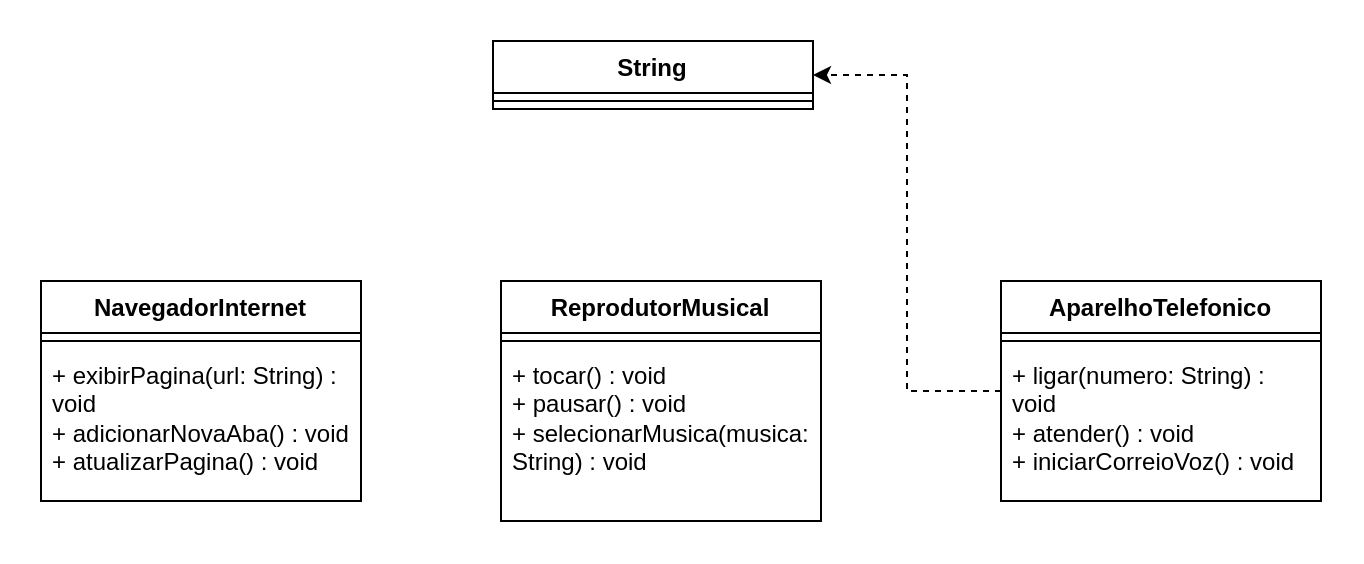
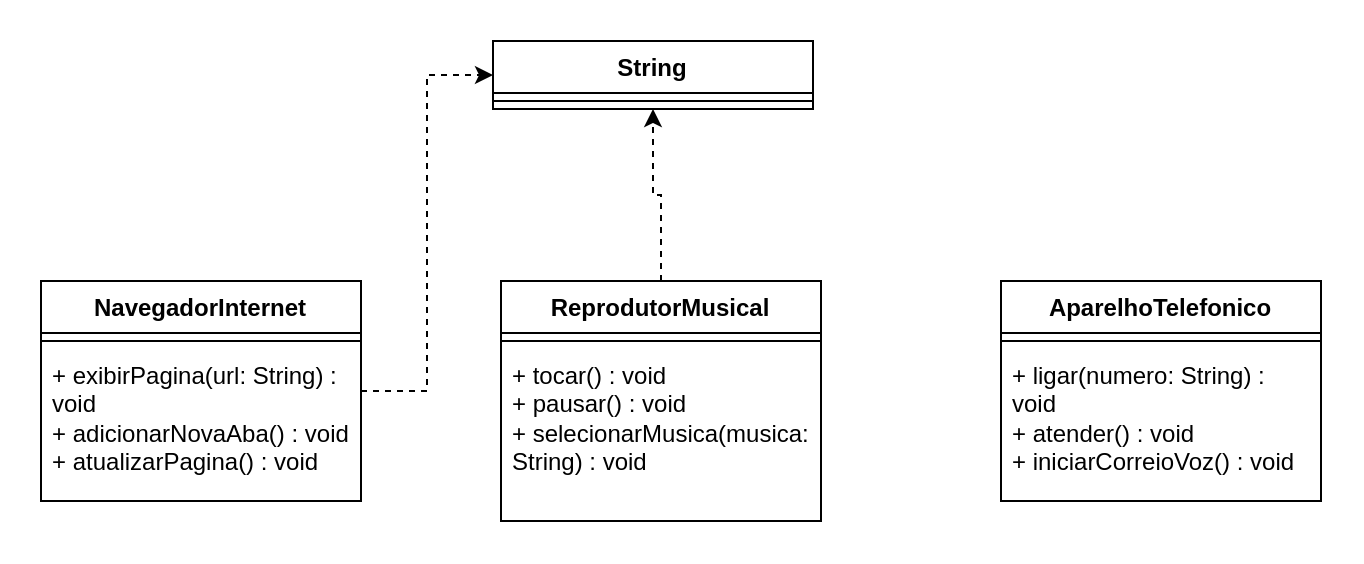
none -> (661, 198)
none -> (427, 238)
(907, 238) -> none
